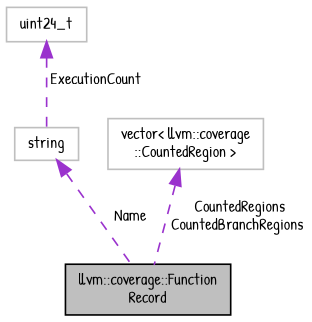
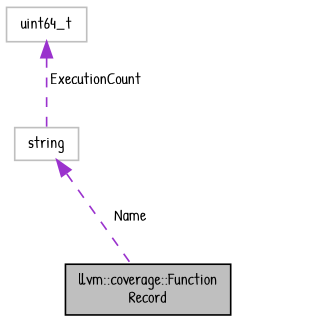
(47, 25) -> (47, 25)
(186, 144) -> none
